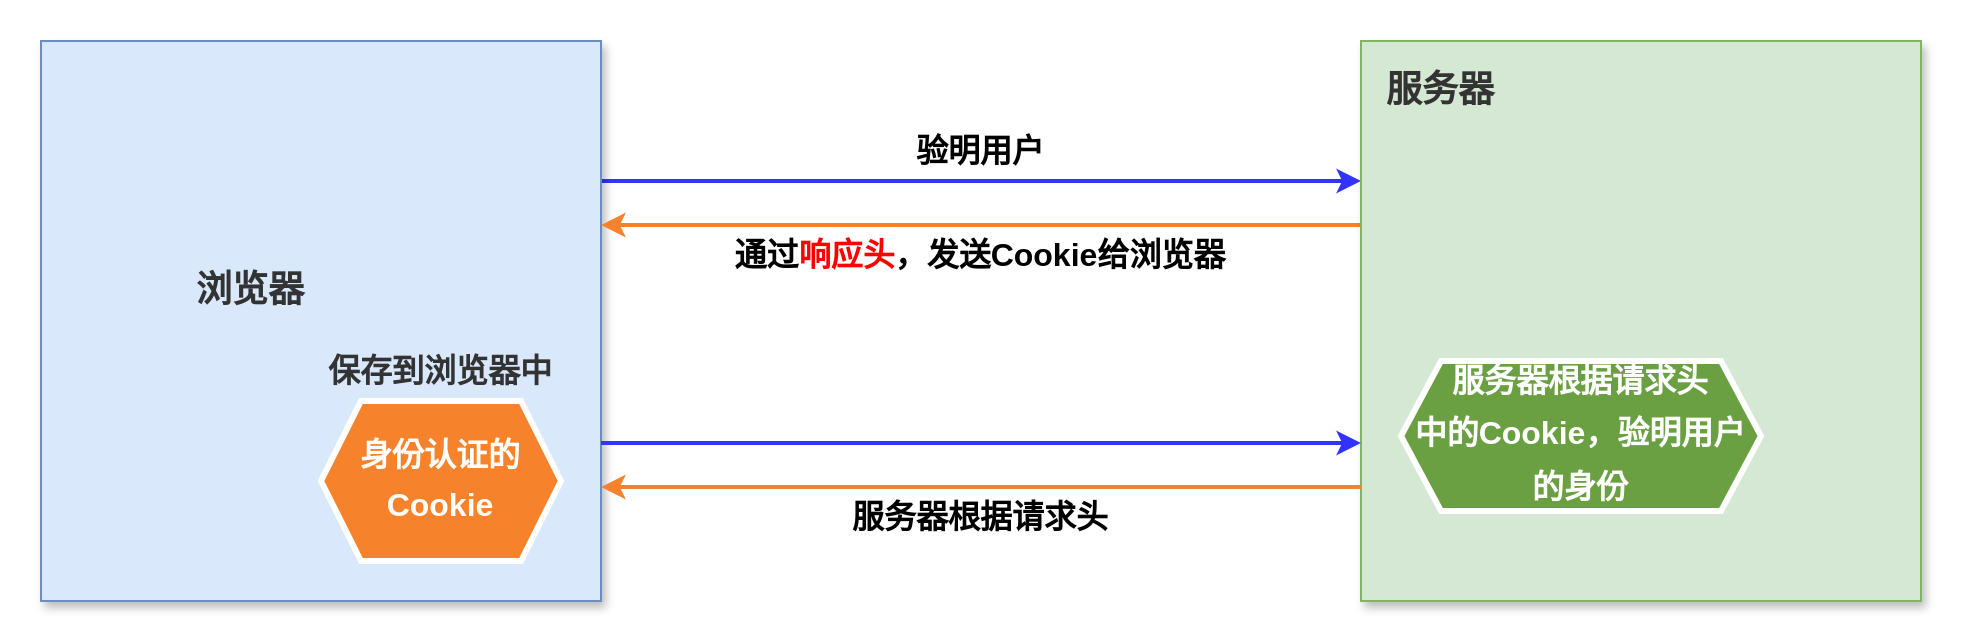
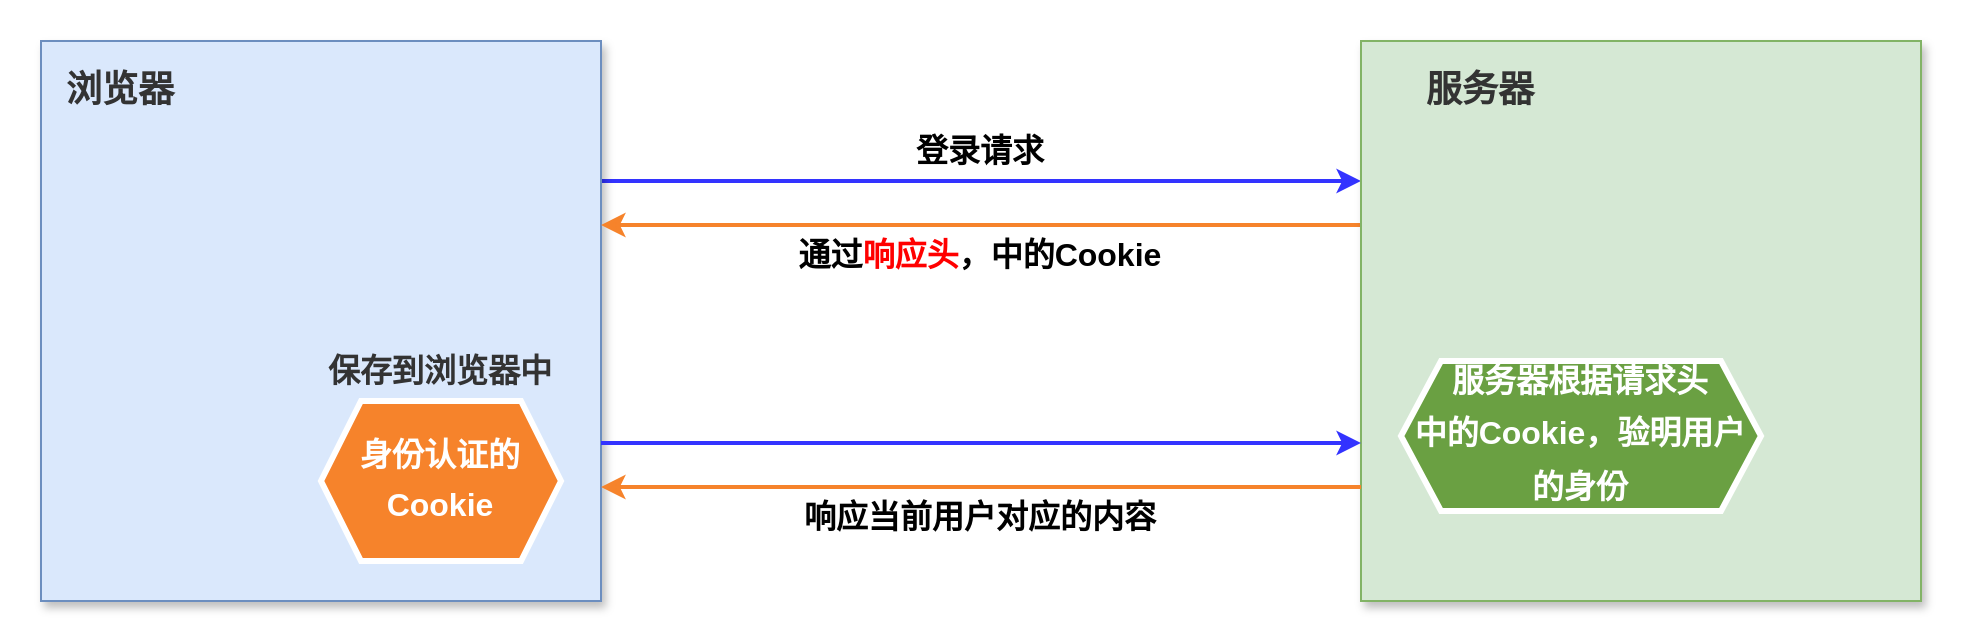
(1441, 91) -> (1481, 91)
(981, 151) -> (981, 151)
(981, 255) -> (981, 255)
(251, 291) -> (121, 91)
(981, 517) -> (981, 517)
